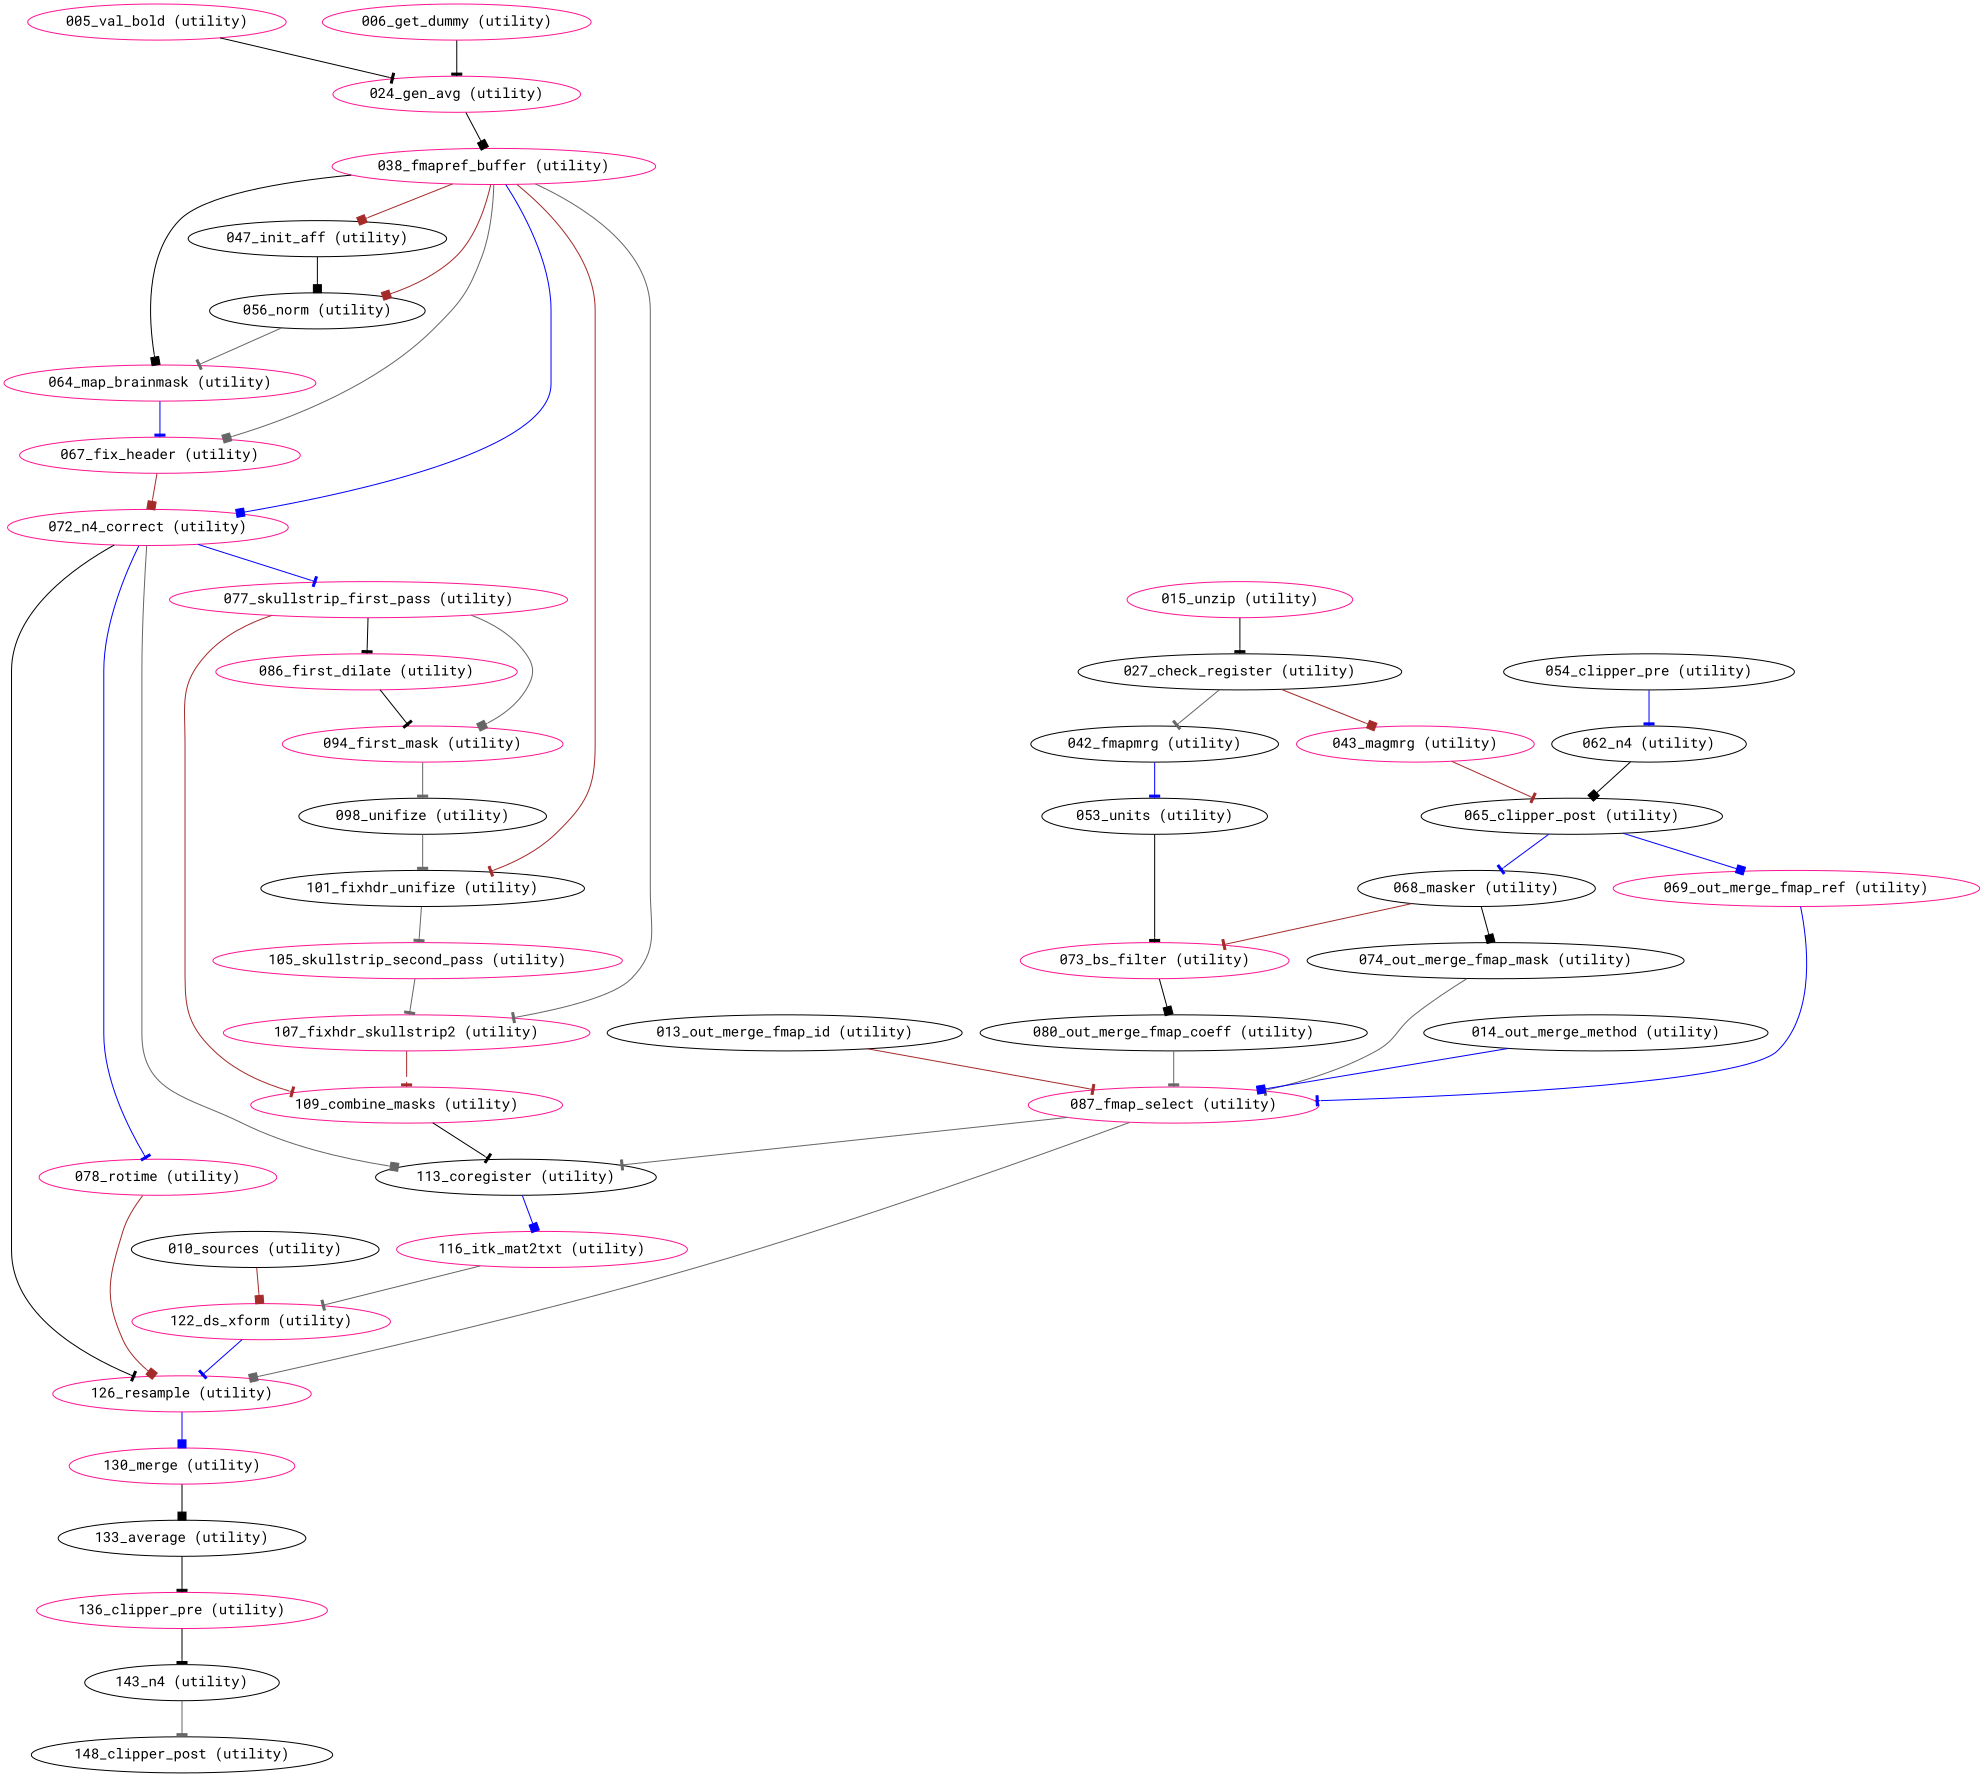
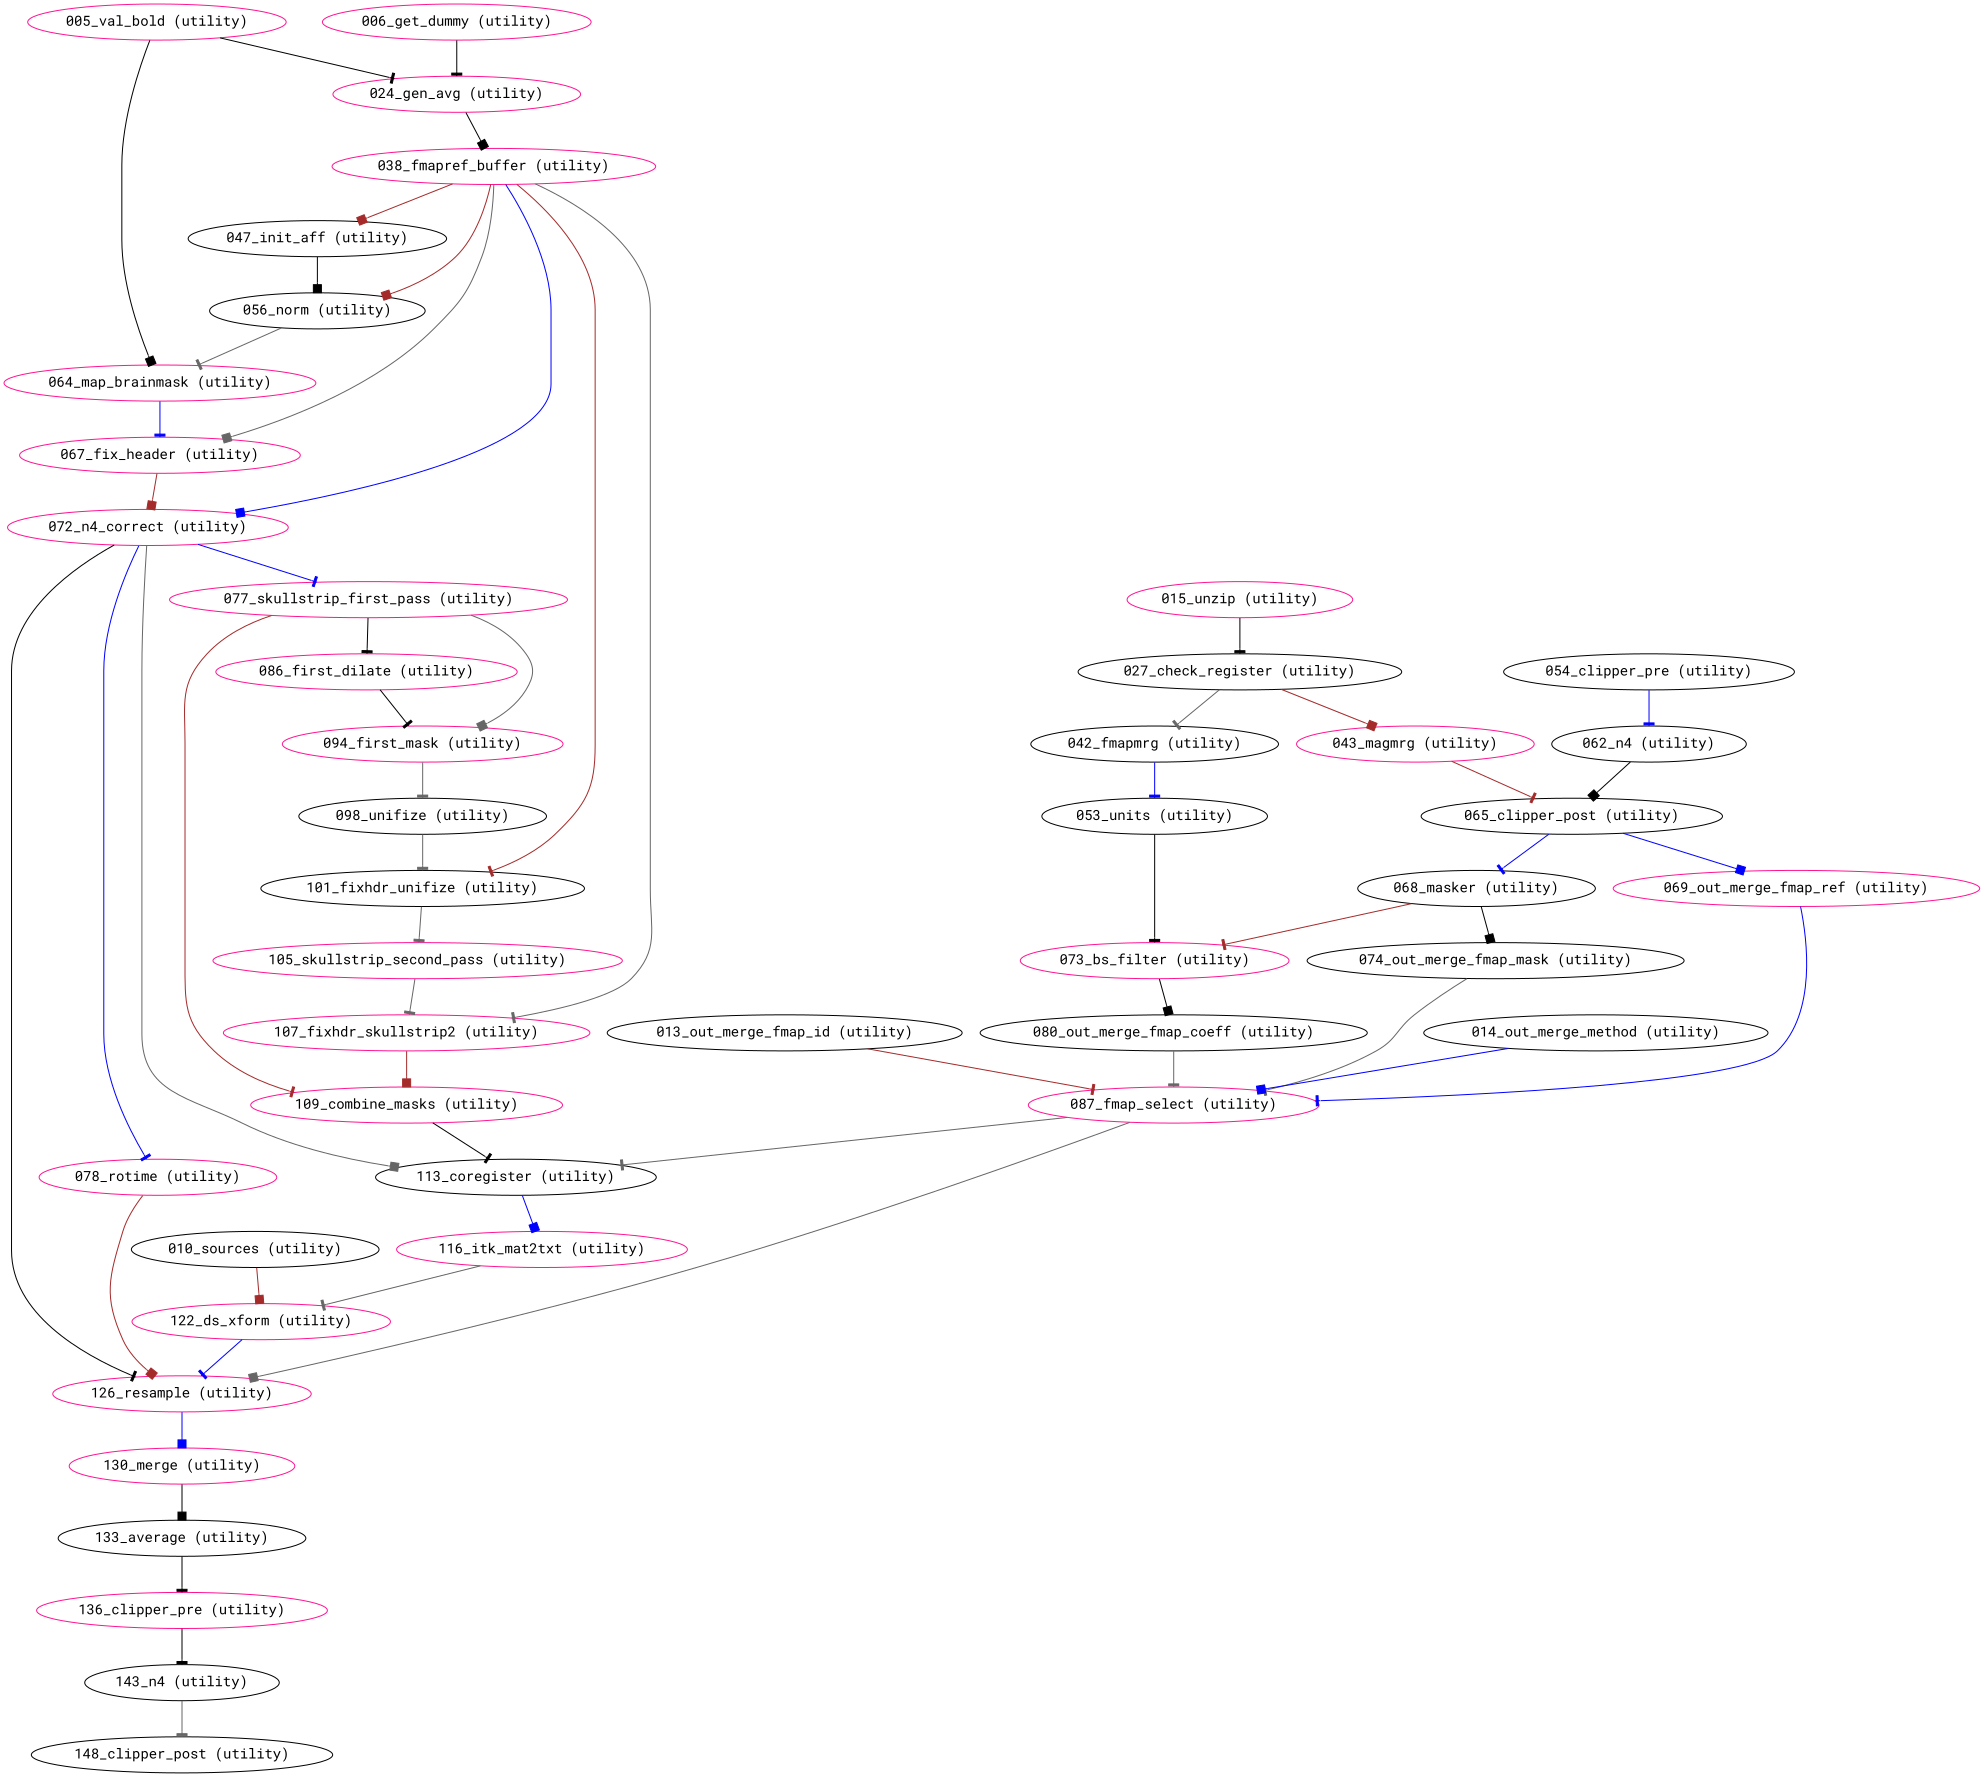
(195, 209) -> (122, 198)
(407, 1064) -> (407, 1064)
